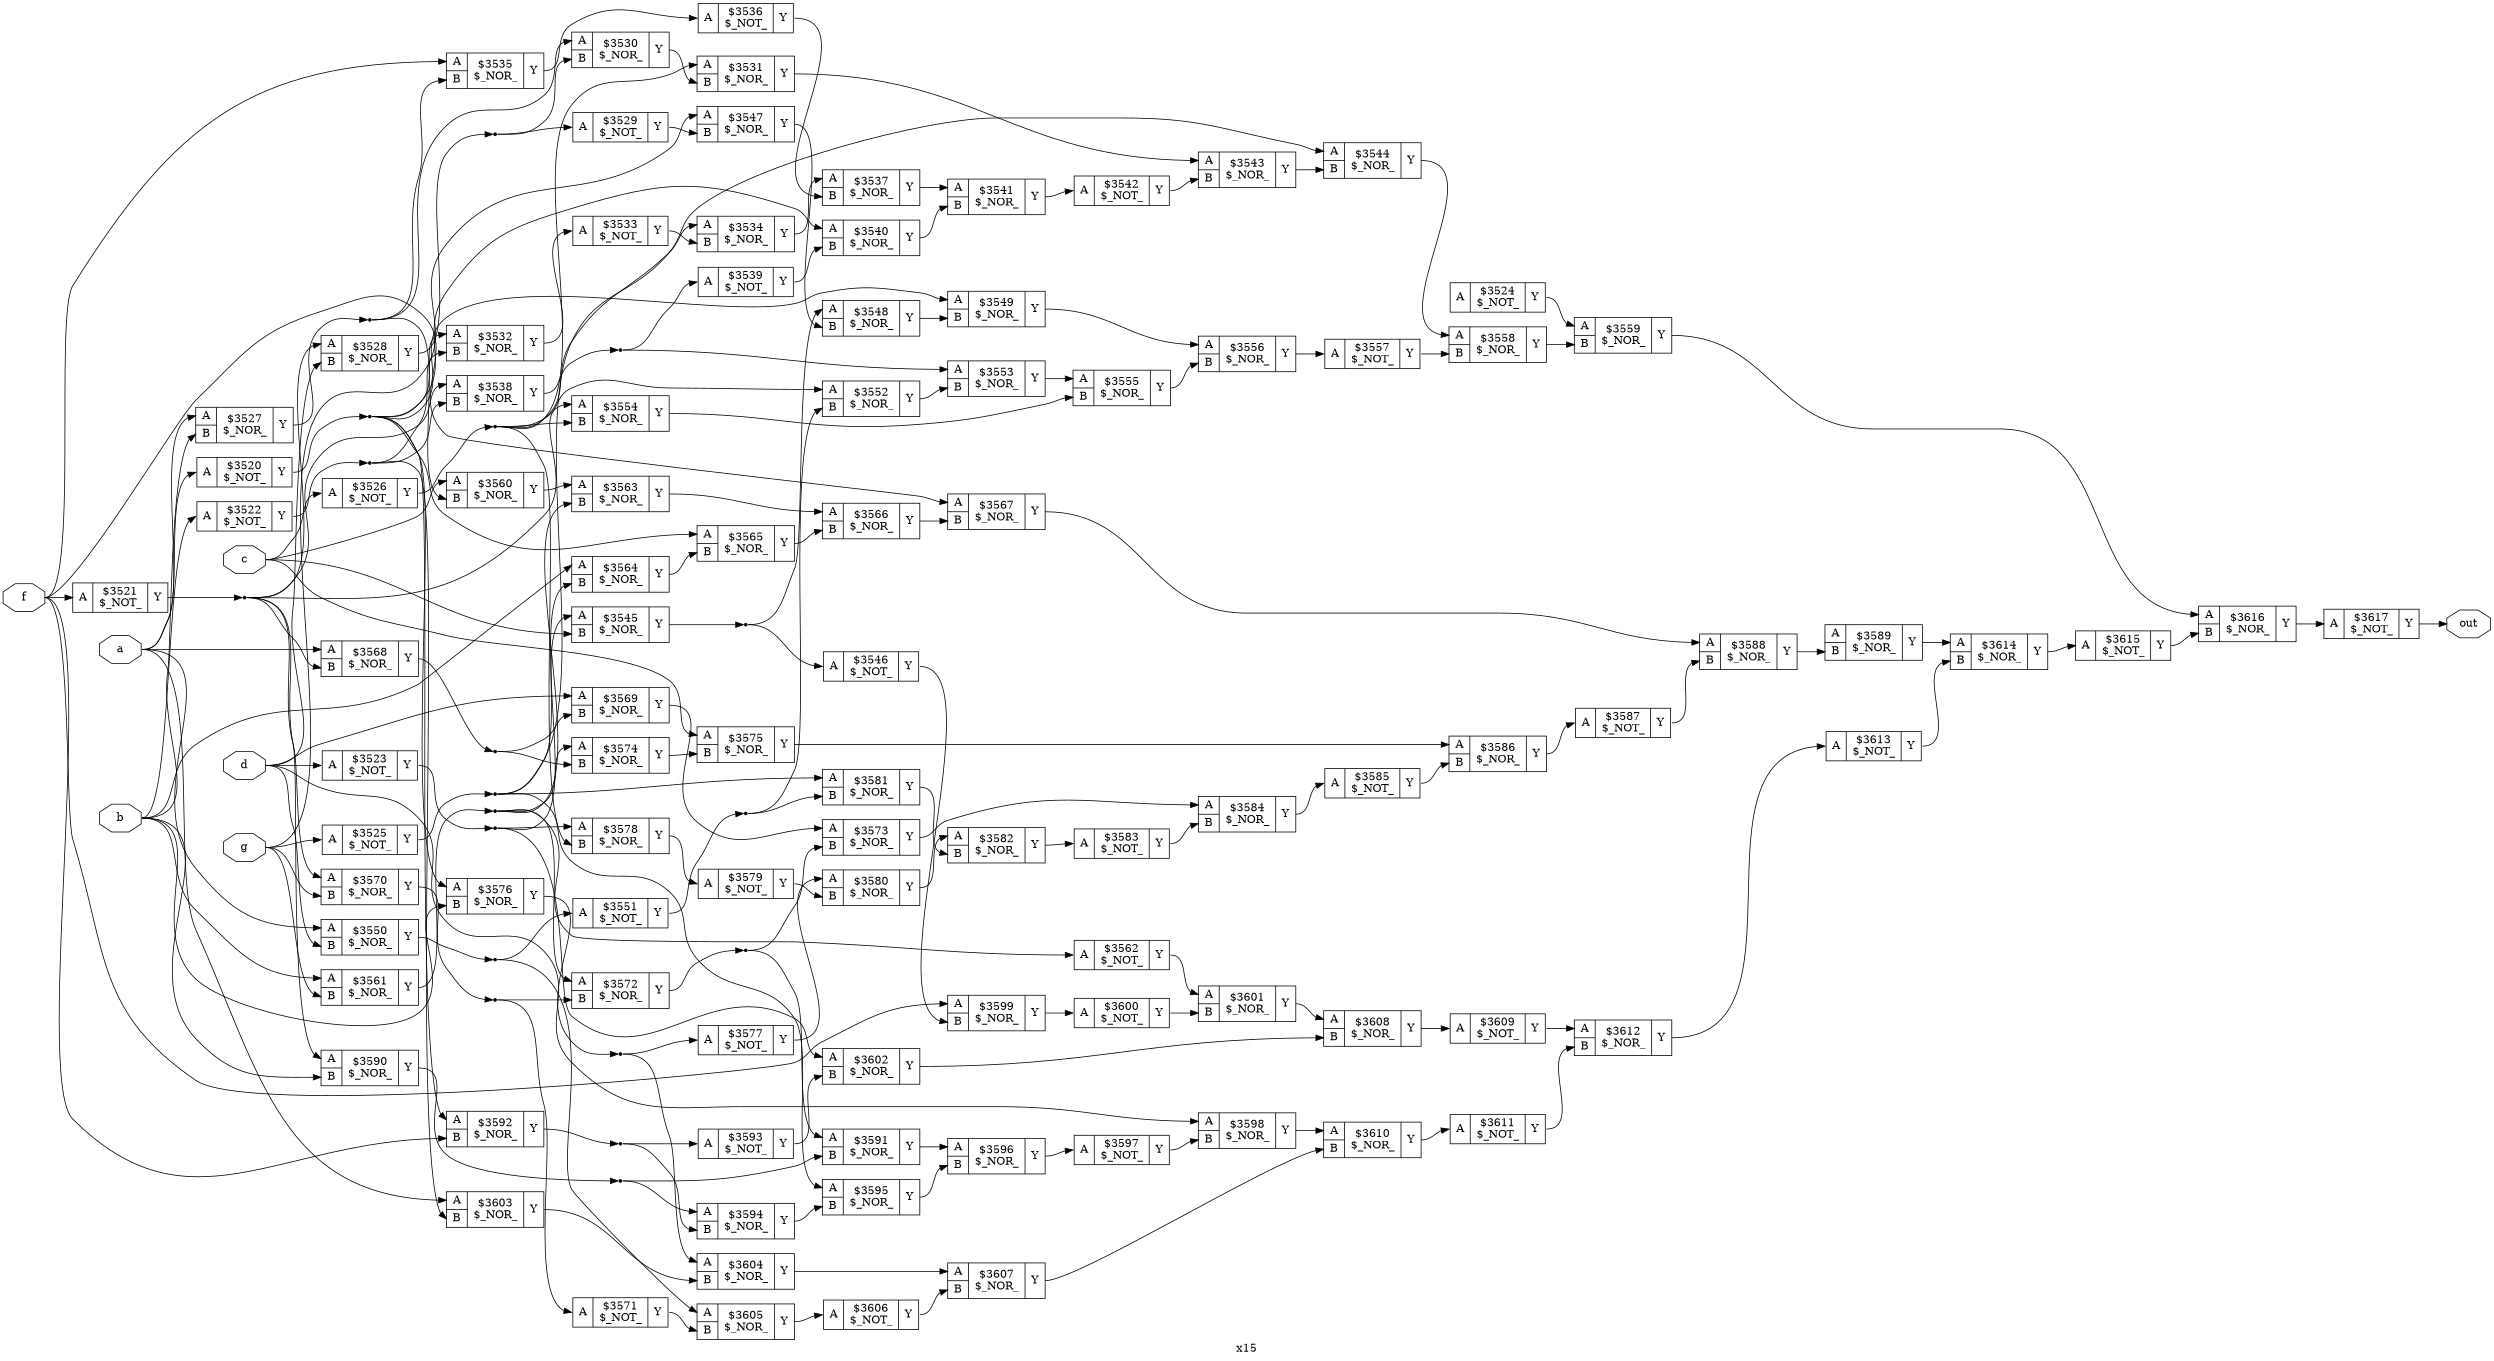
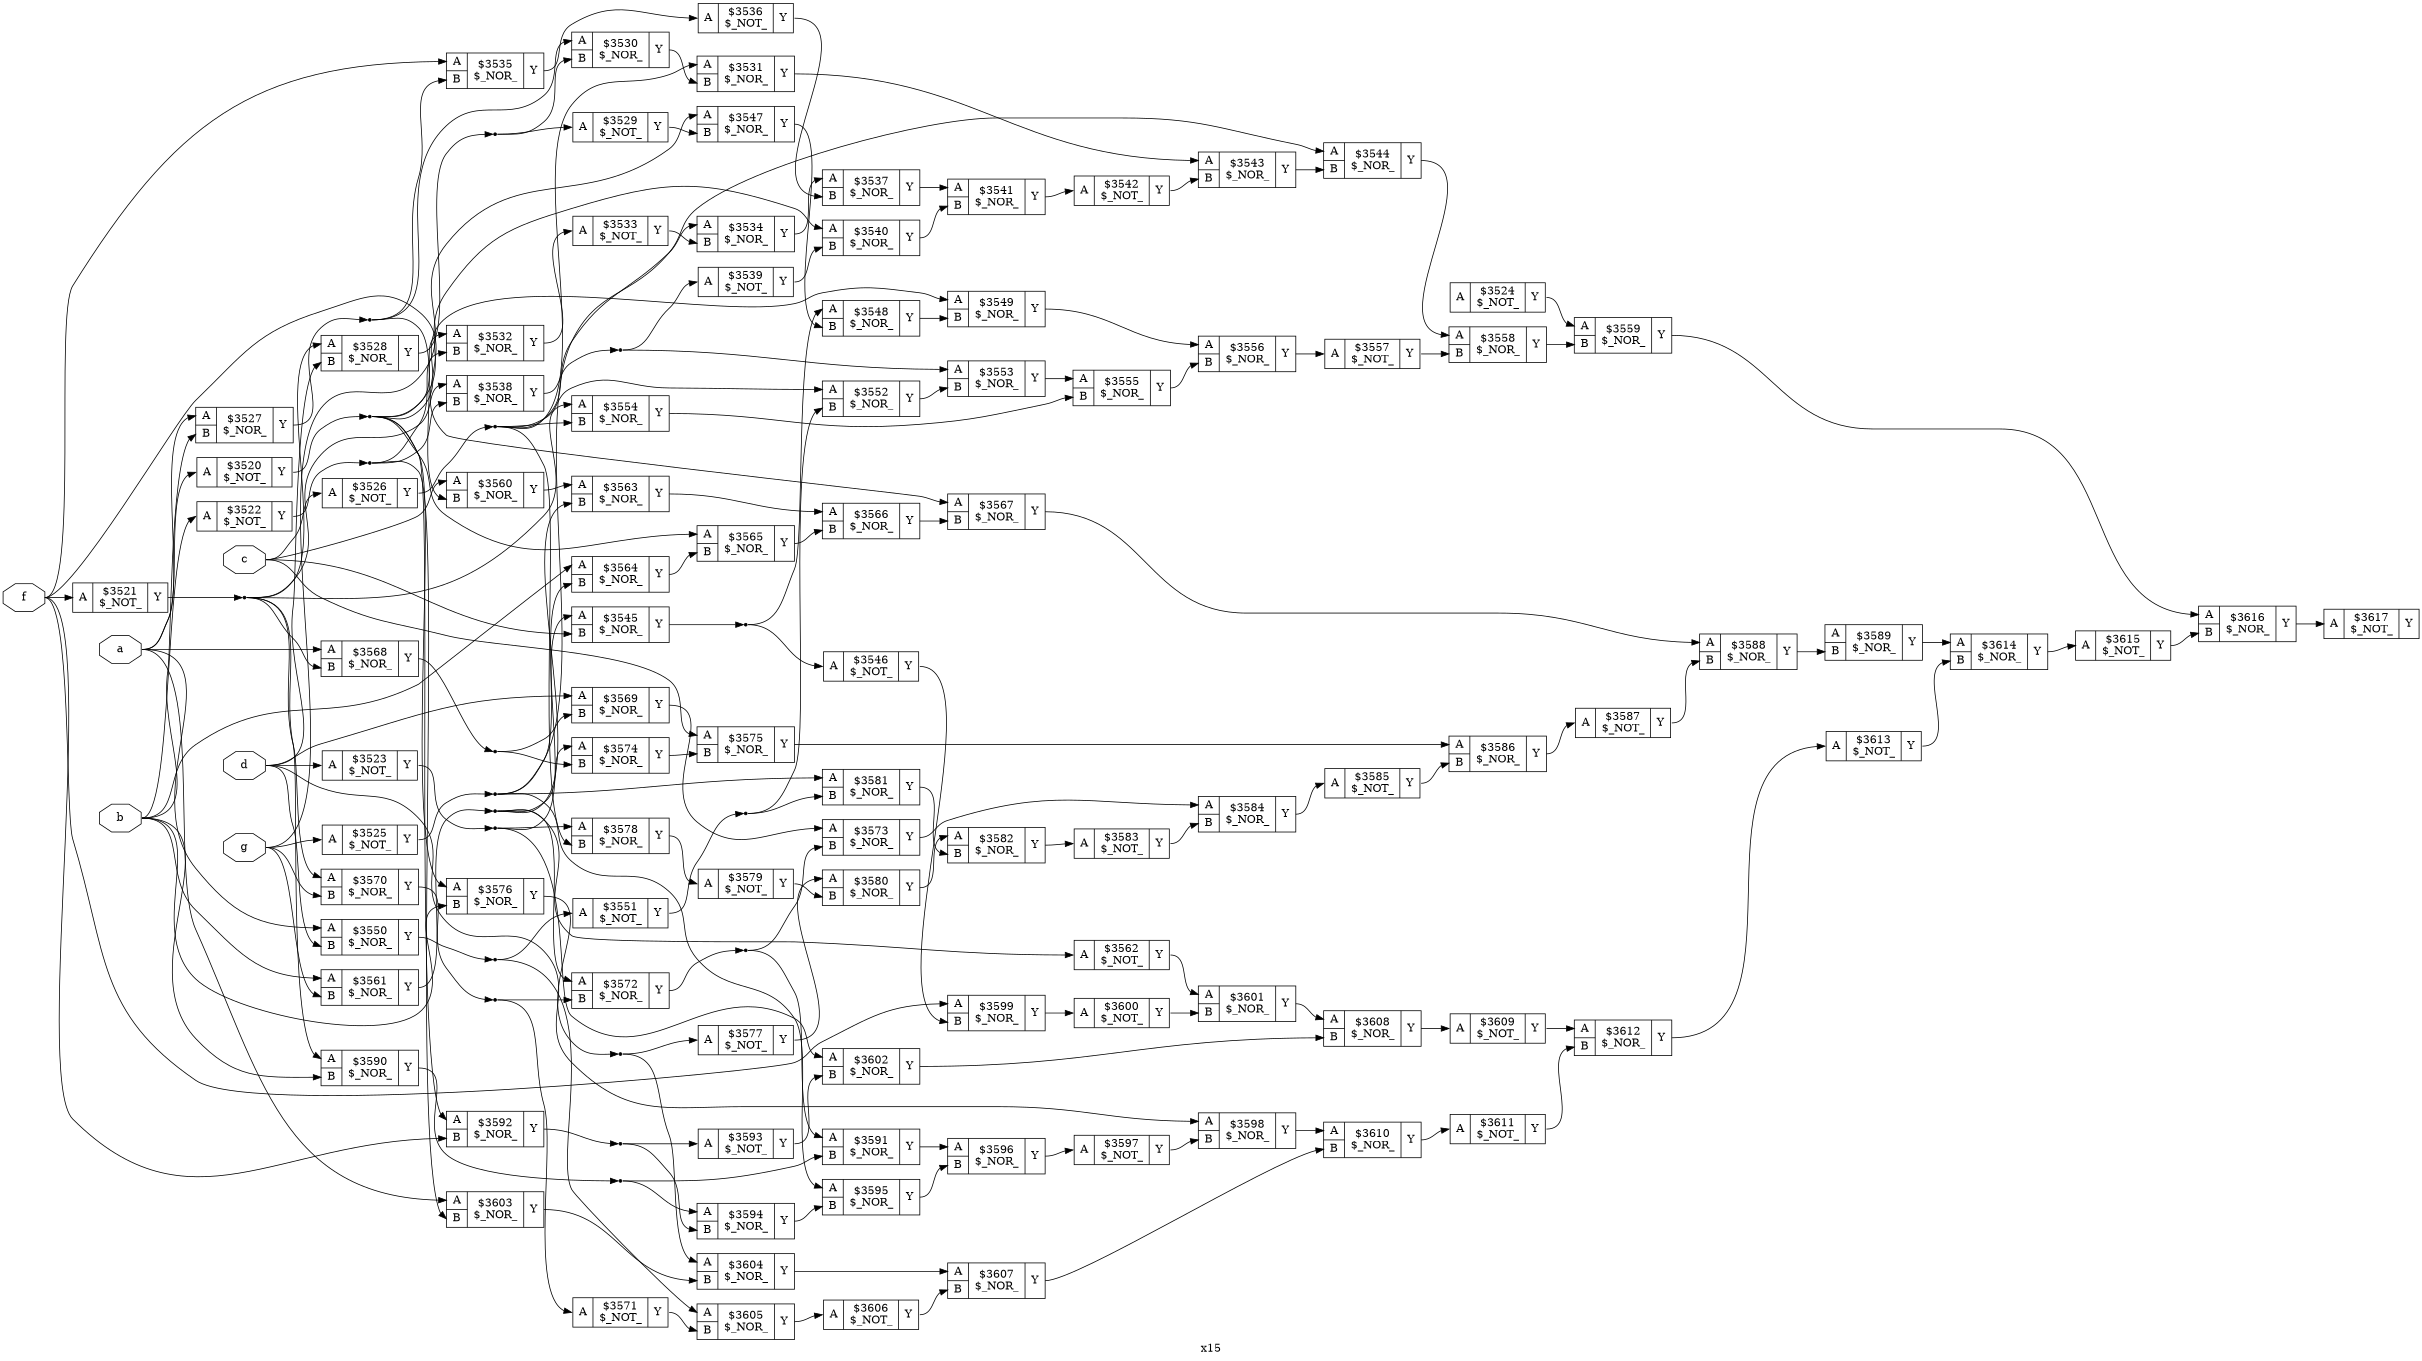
(2469, 624) -> none
